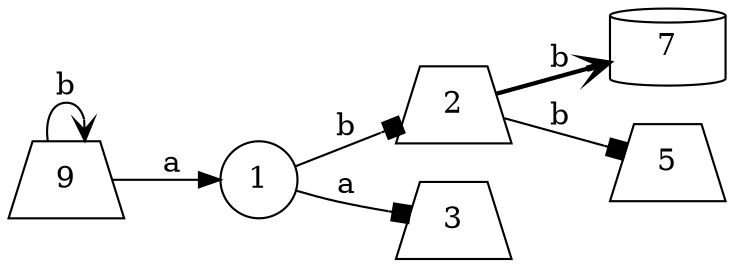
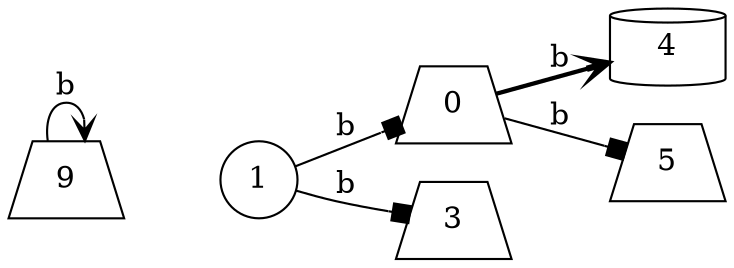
(668, 47) -> (668, 47)
(454, 105) -> (454, 105)
(155, 180) -> none
(347, 185) -> (347, 185)
